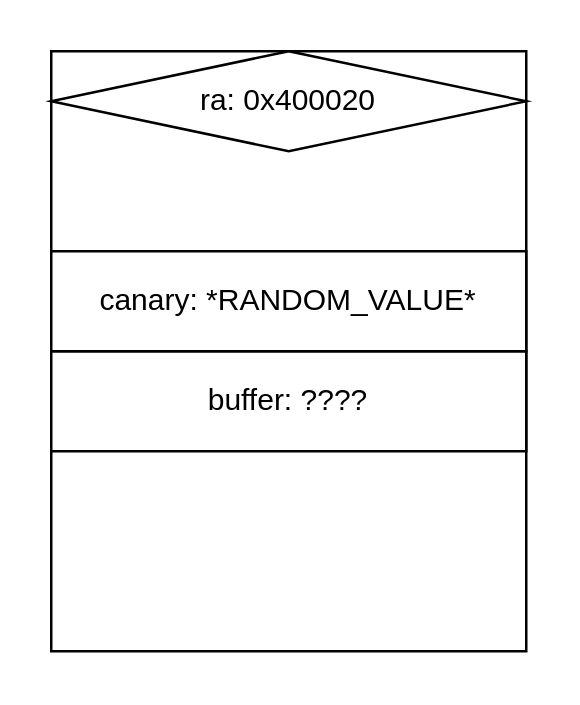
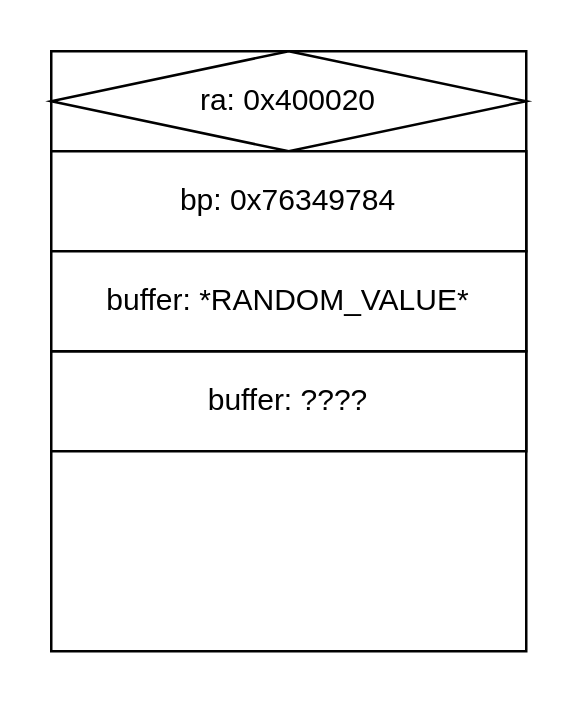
none -> (289, 201)
(289, 301) -> (289, 301)
